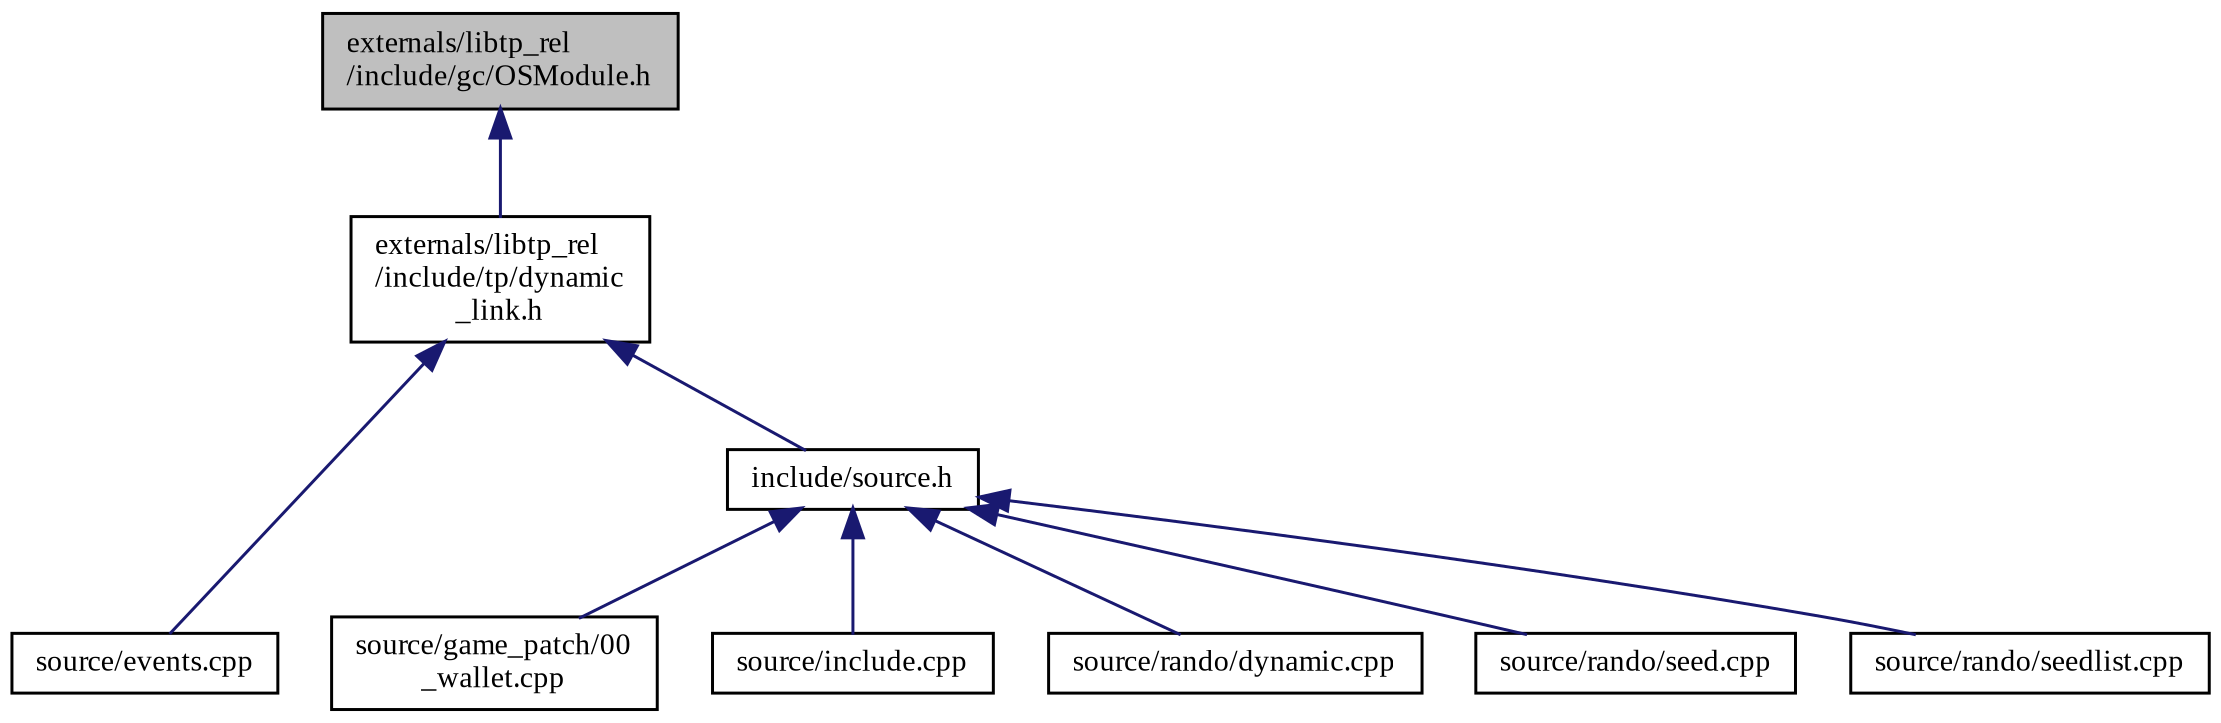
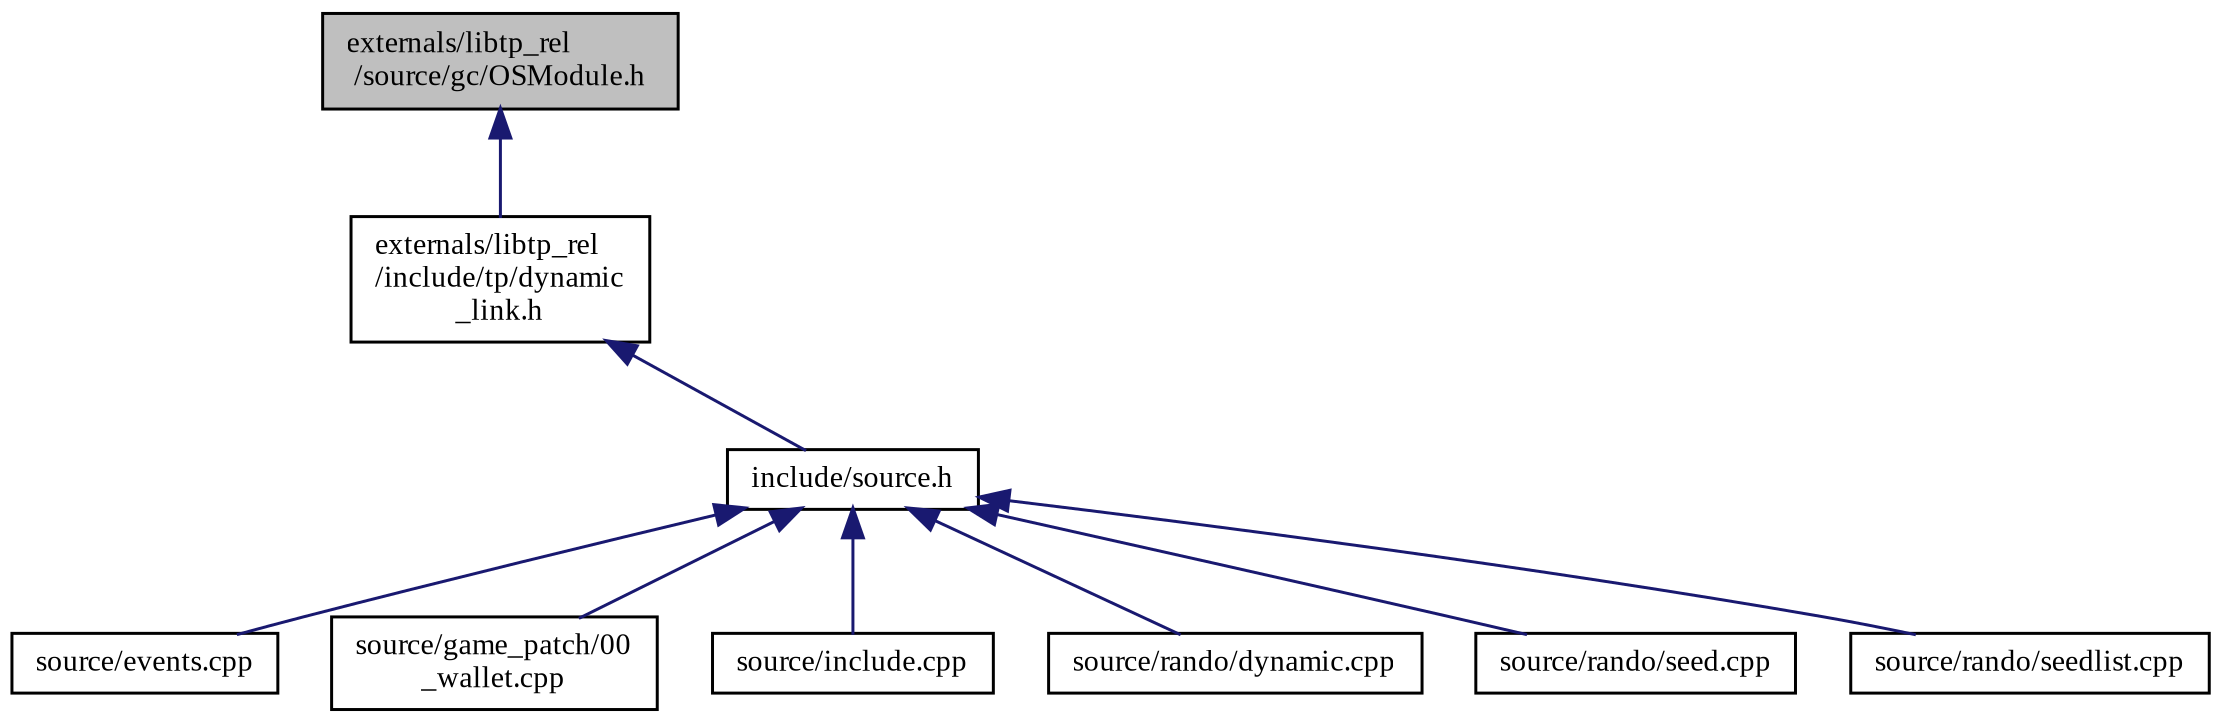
(500, 61) -> (500, 61)
(297, 499) -> (476, 573)
